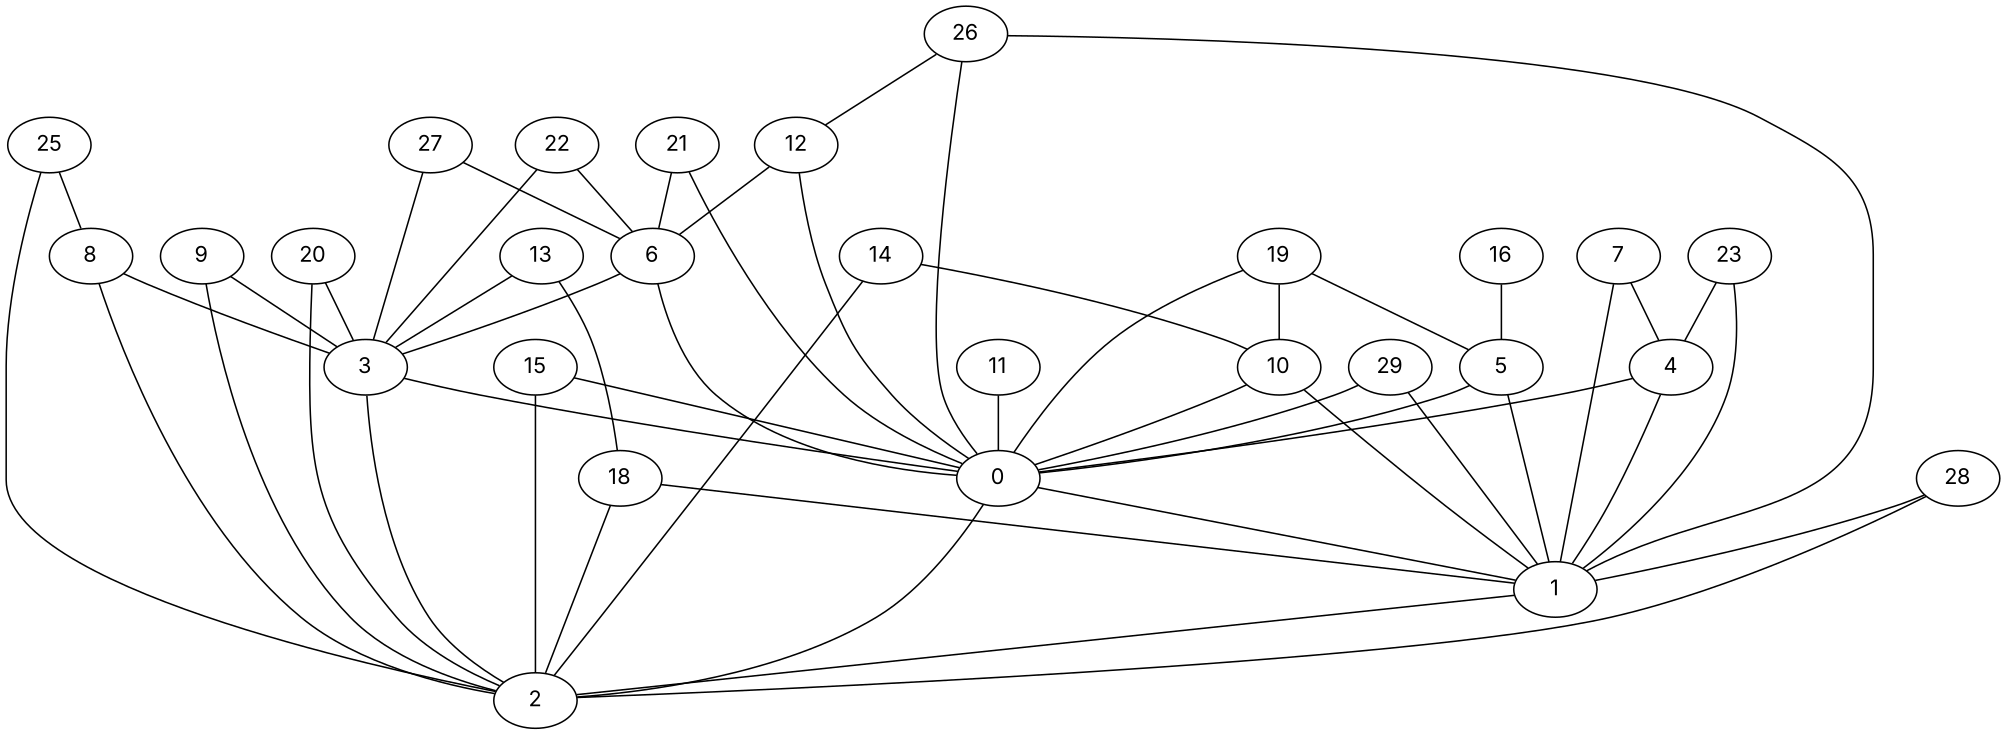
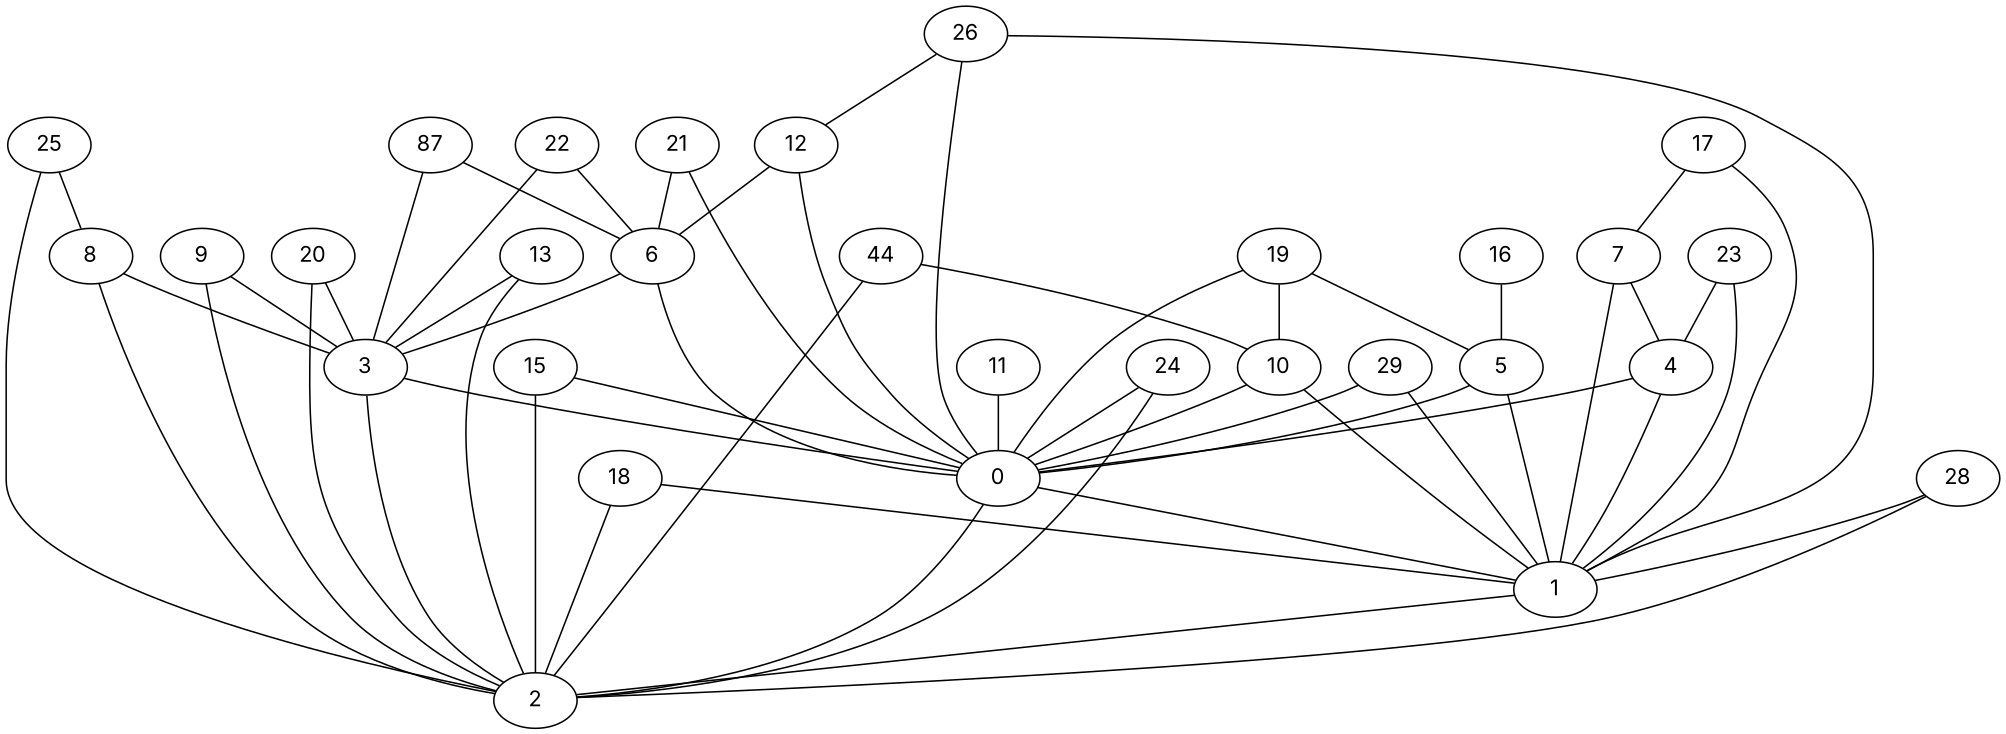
(431, 145) -> (431, 145)
none -> (1704, 145)
(881, 256) -> (881, 256)
(599, 362) -> (468, 474)
none -> (1168, 367)
